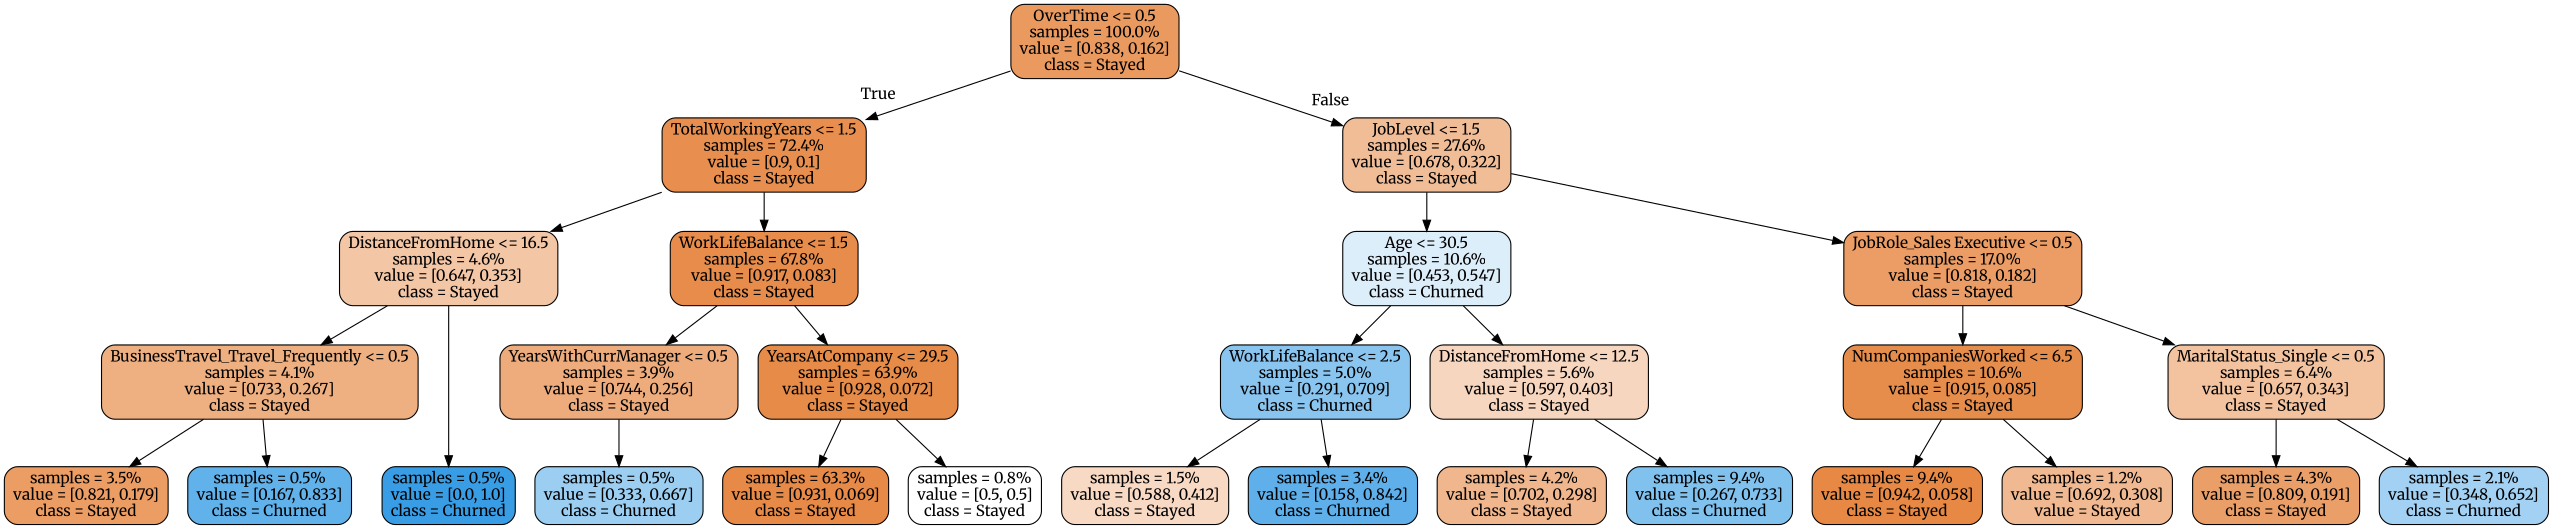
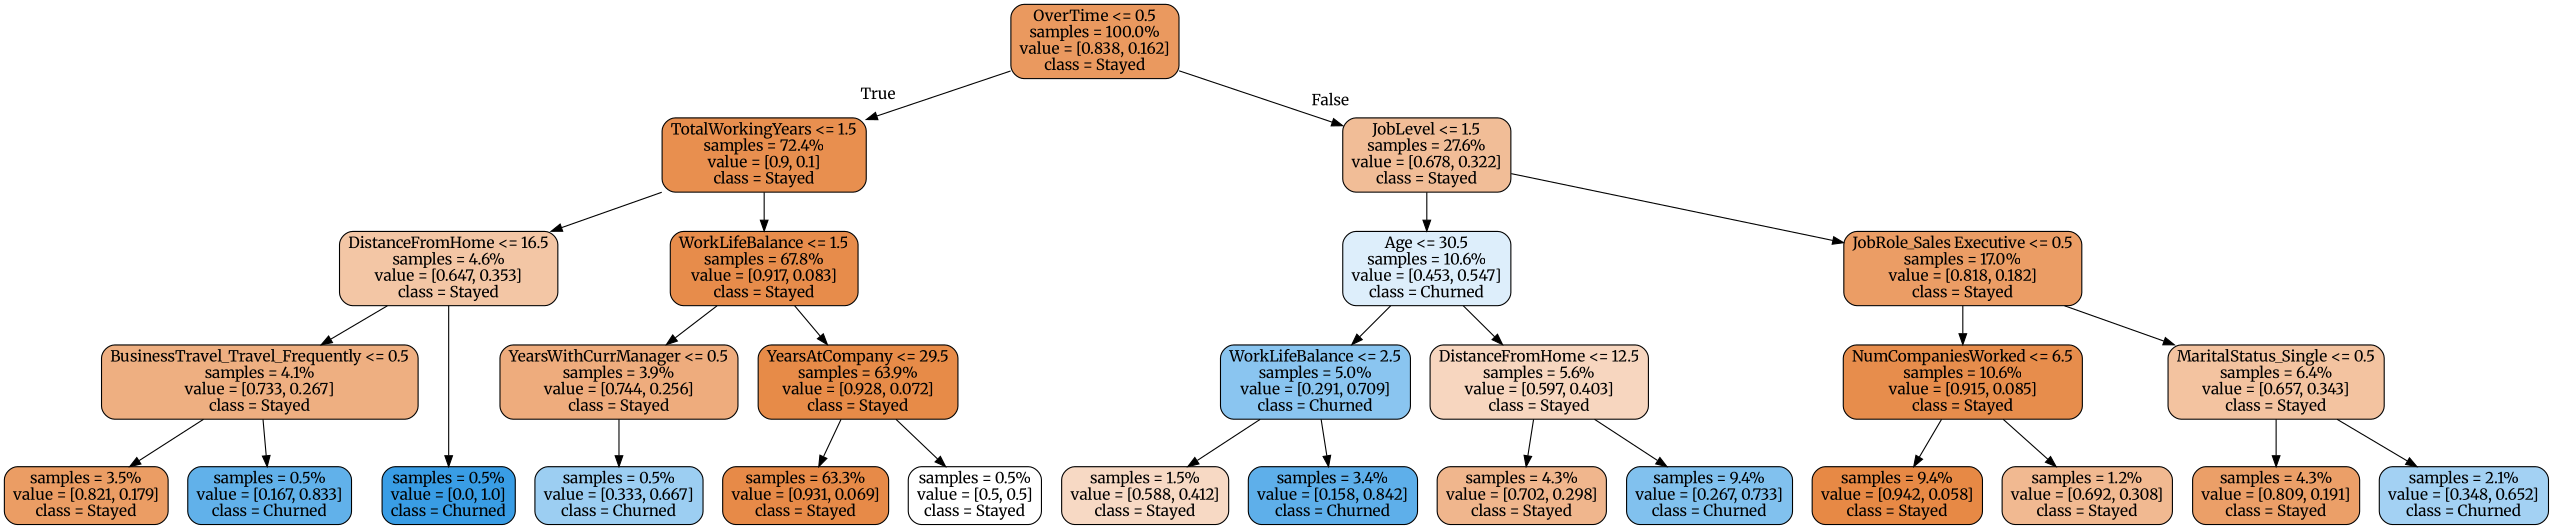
(975, 496) -> (975, 496)
(1522, 496) -> (1522, 496)
(2087, 496) -> (2087, 496)
